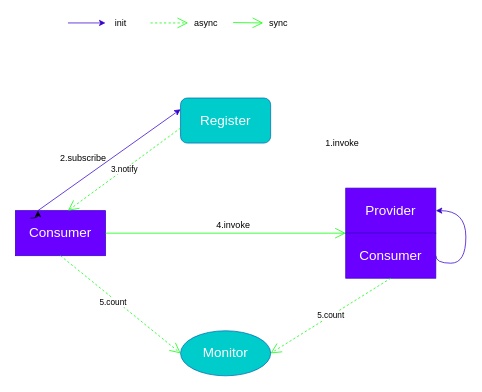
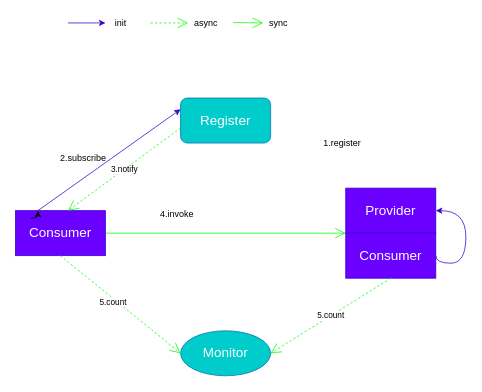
(342, 143) -> (342, 143)
(233, 225) -> (177, 214)
